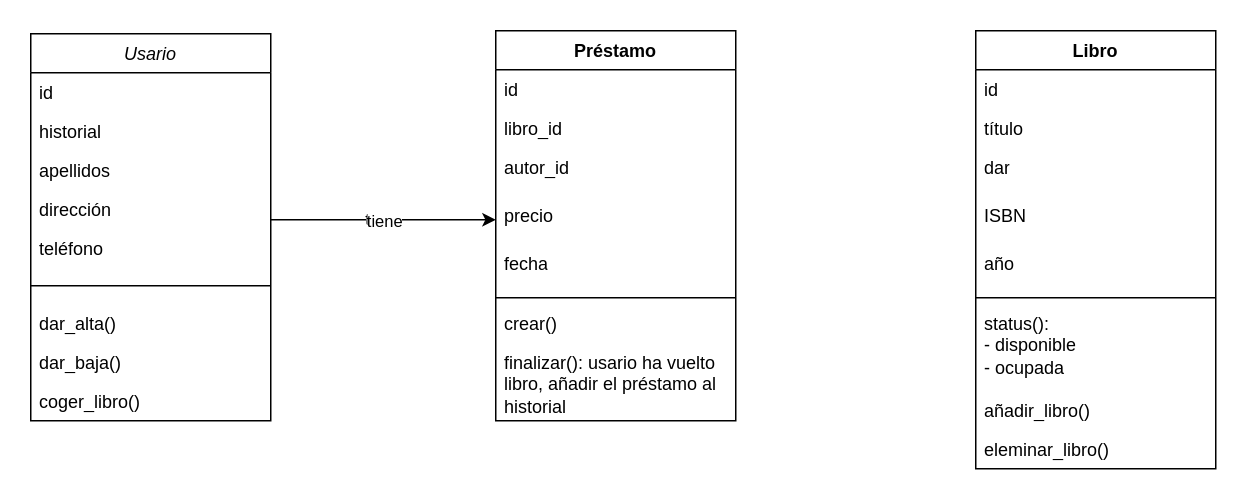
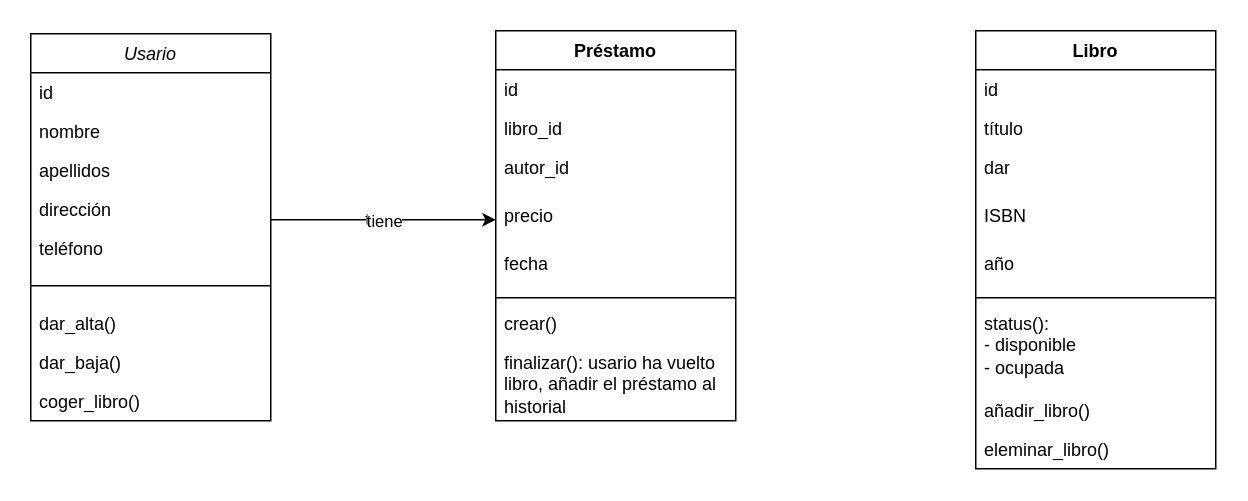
(77, 132) -> (69, 132)
